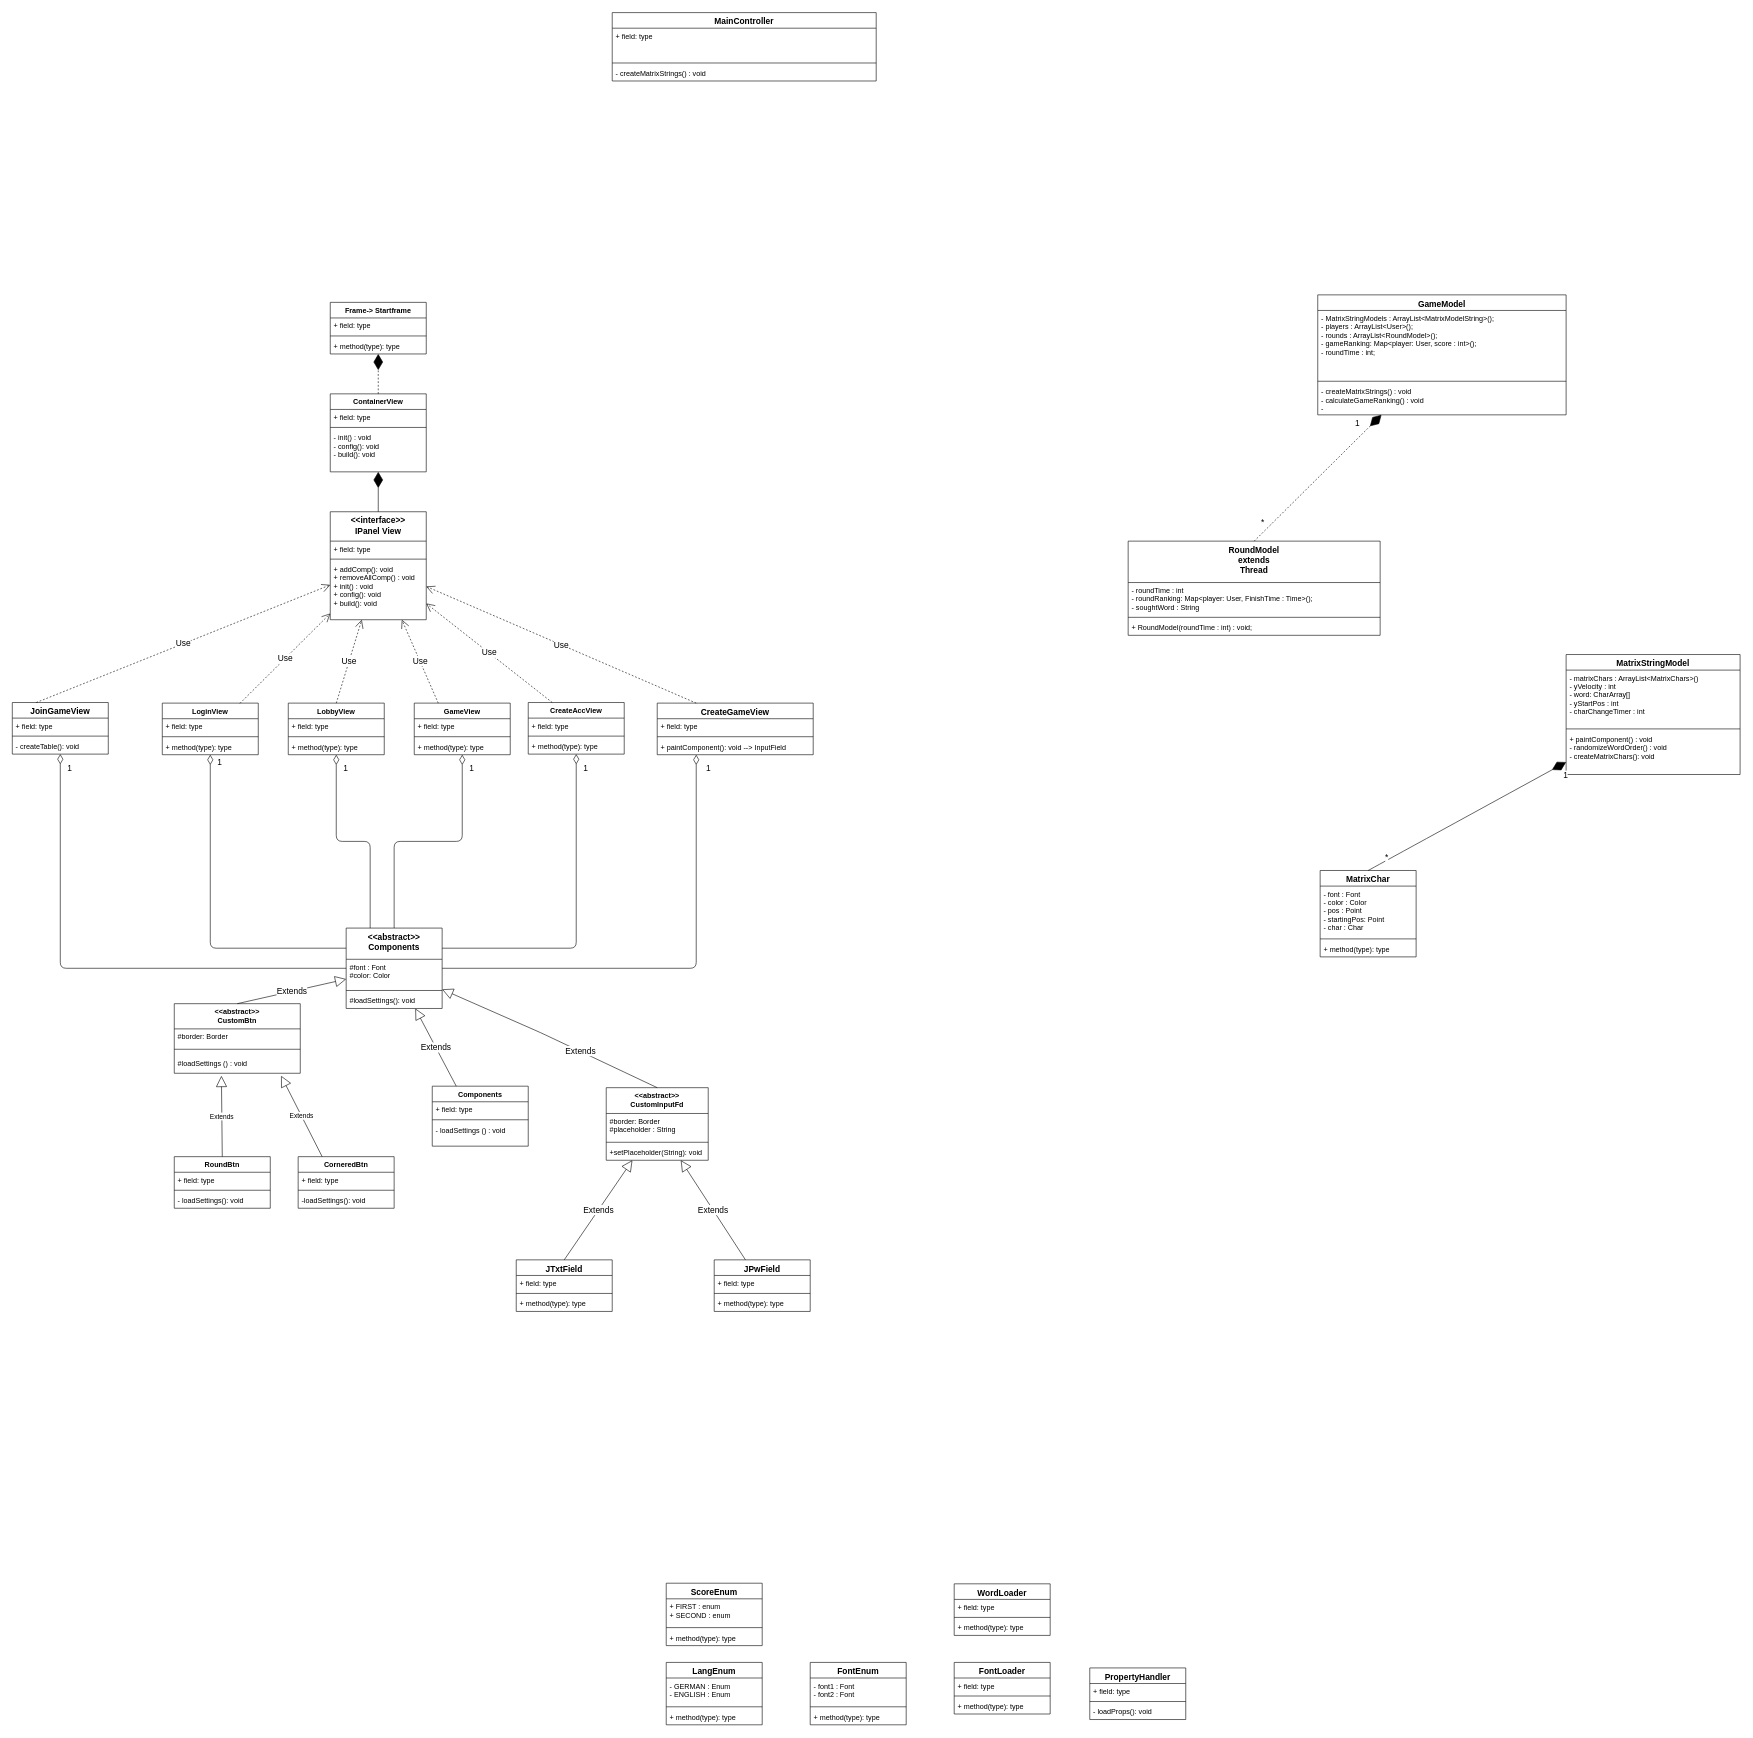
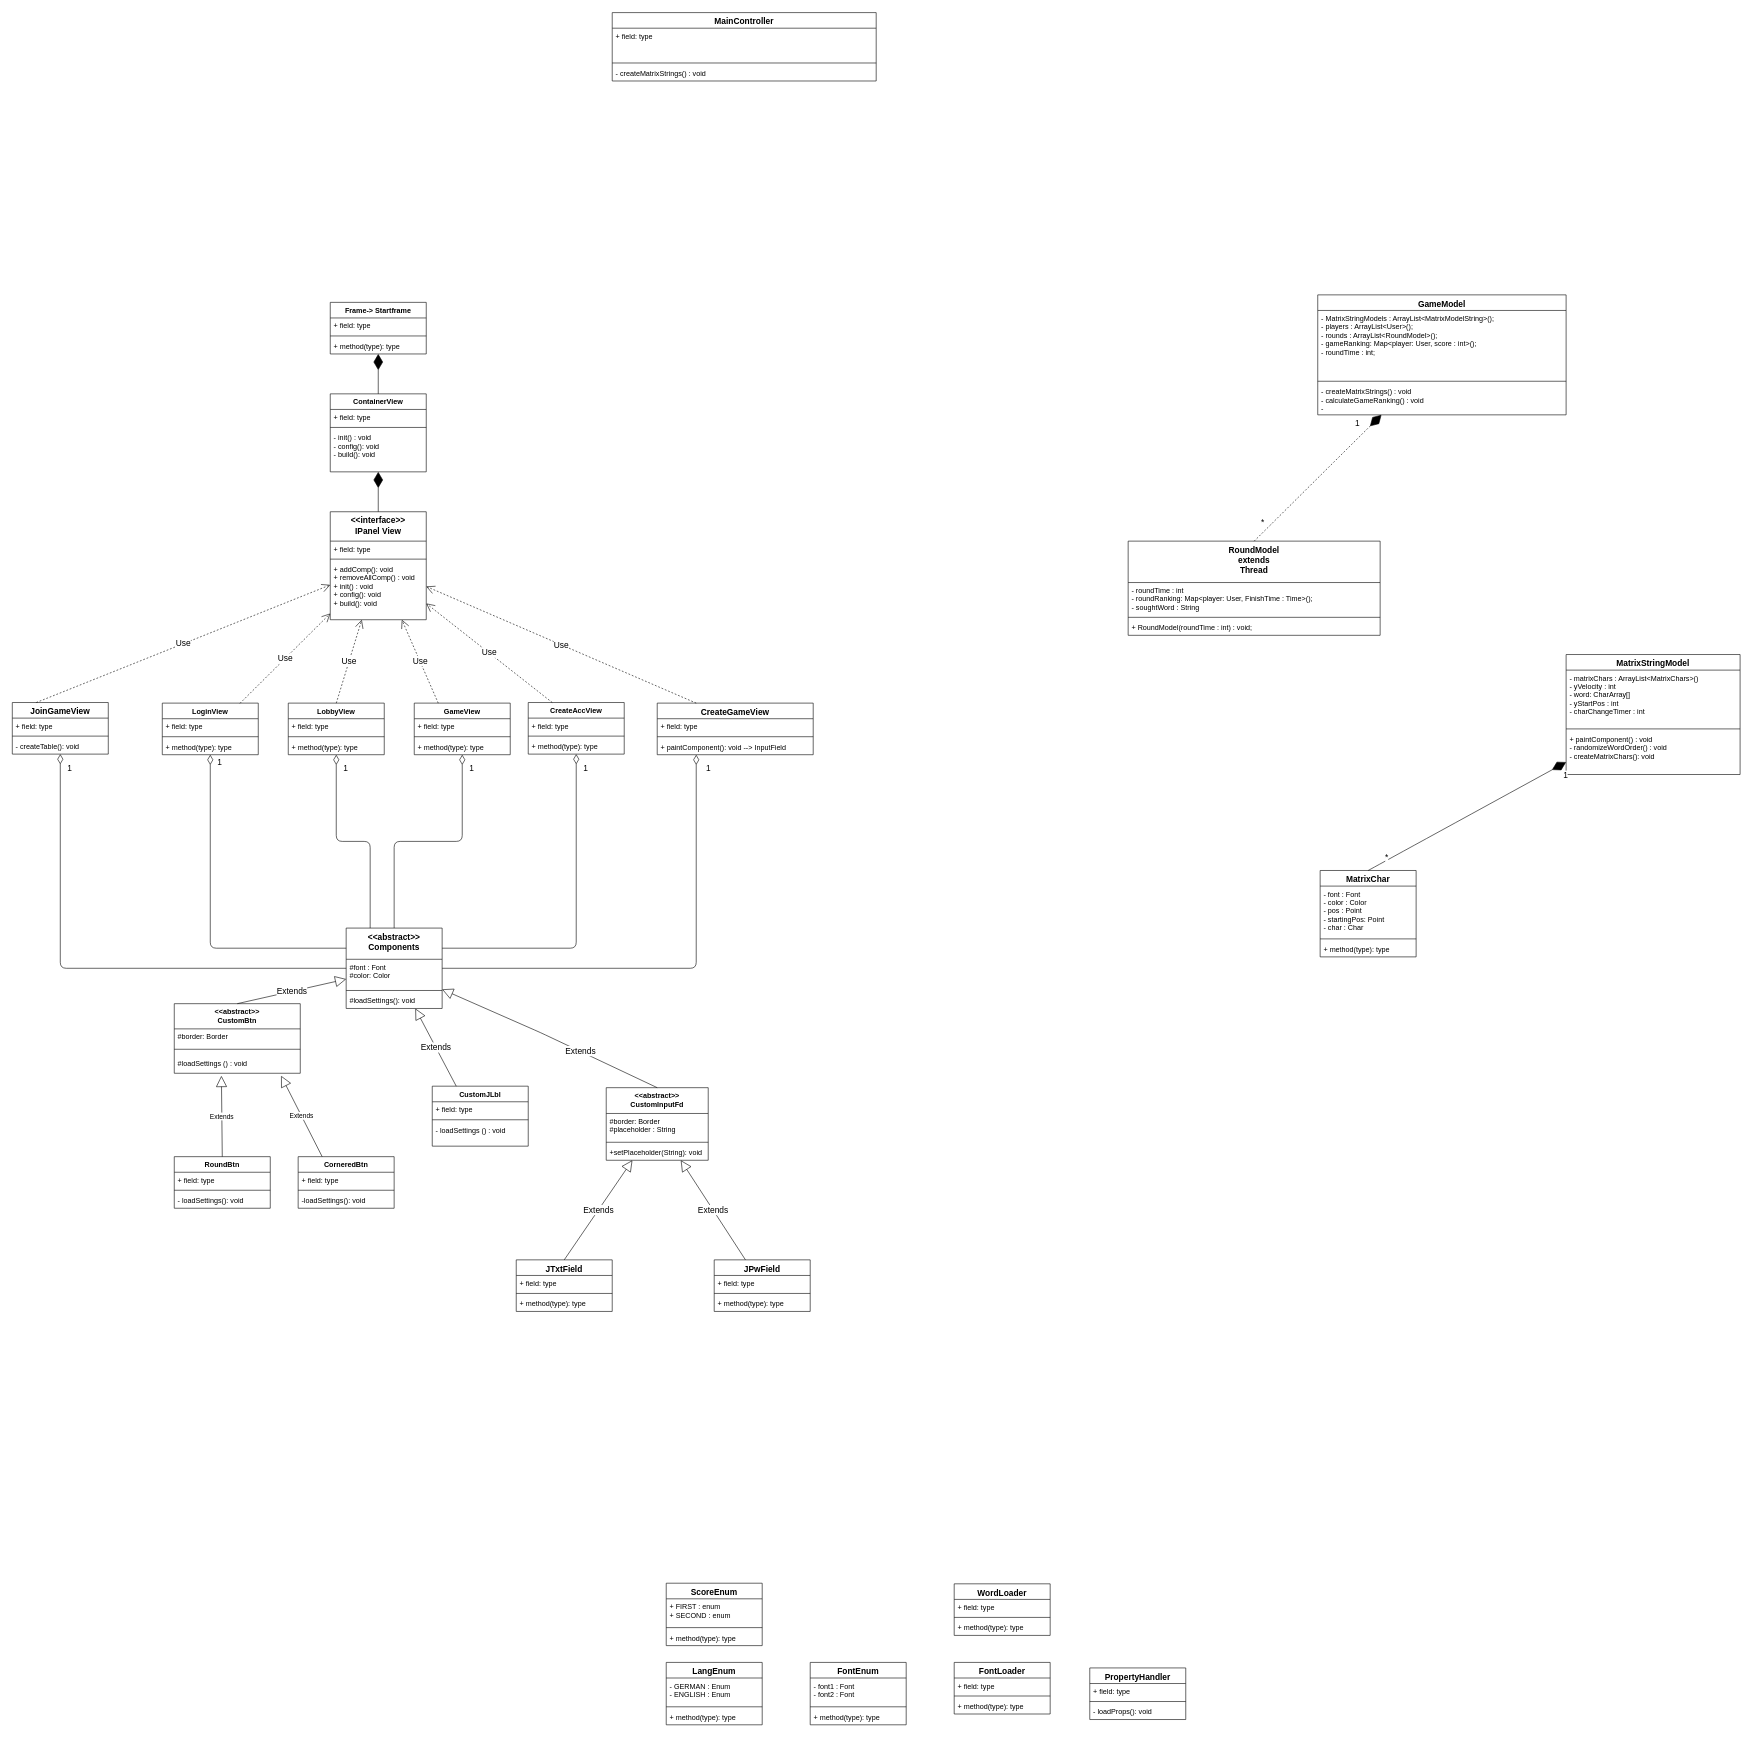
(378, 381) -> (378, 381)
(480, 1094) -> (480, 1094)
